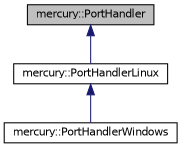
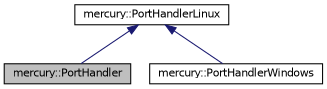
(91, 50) -> (105, 47)
